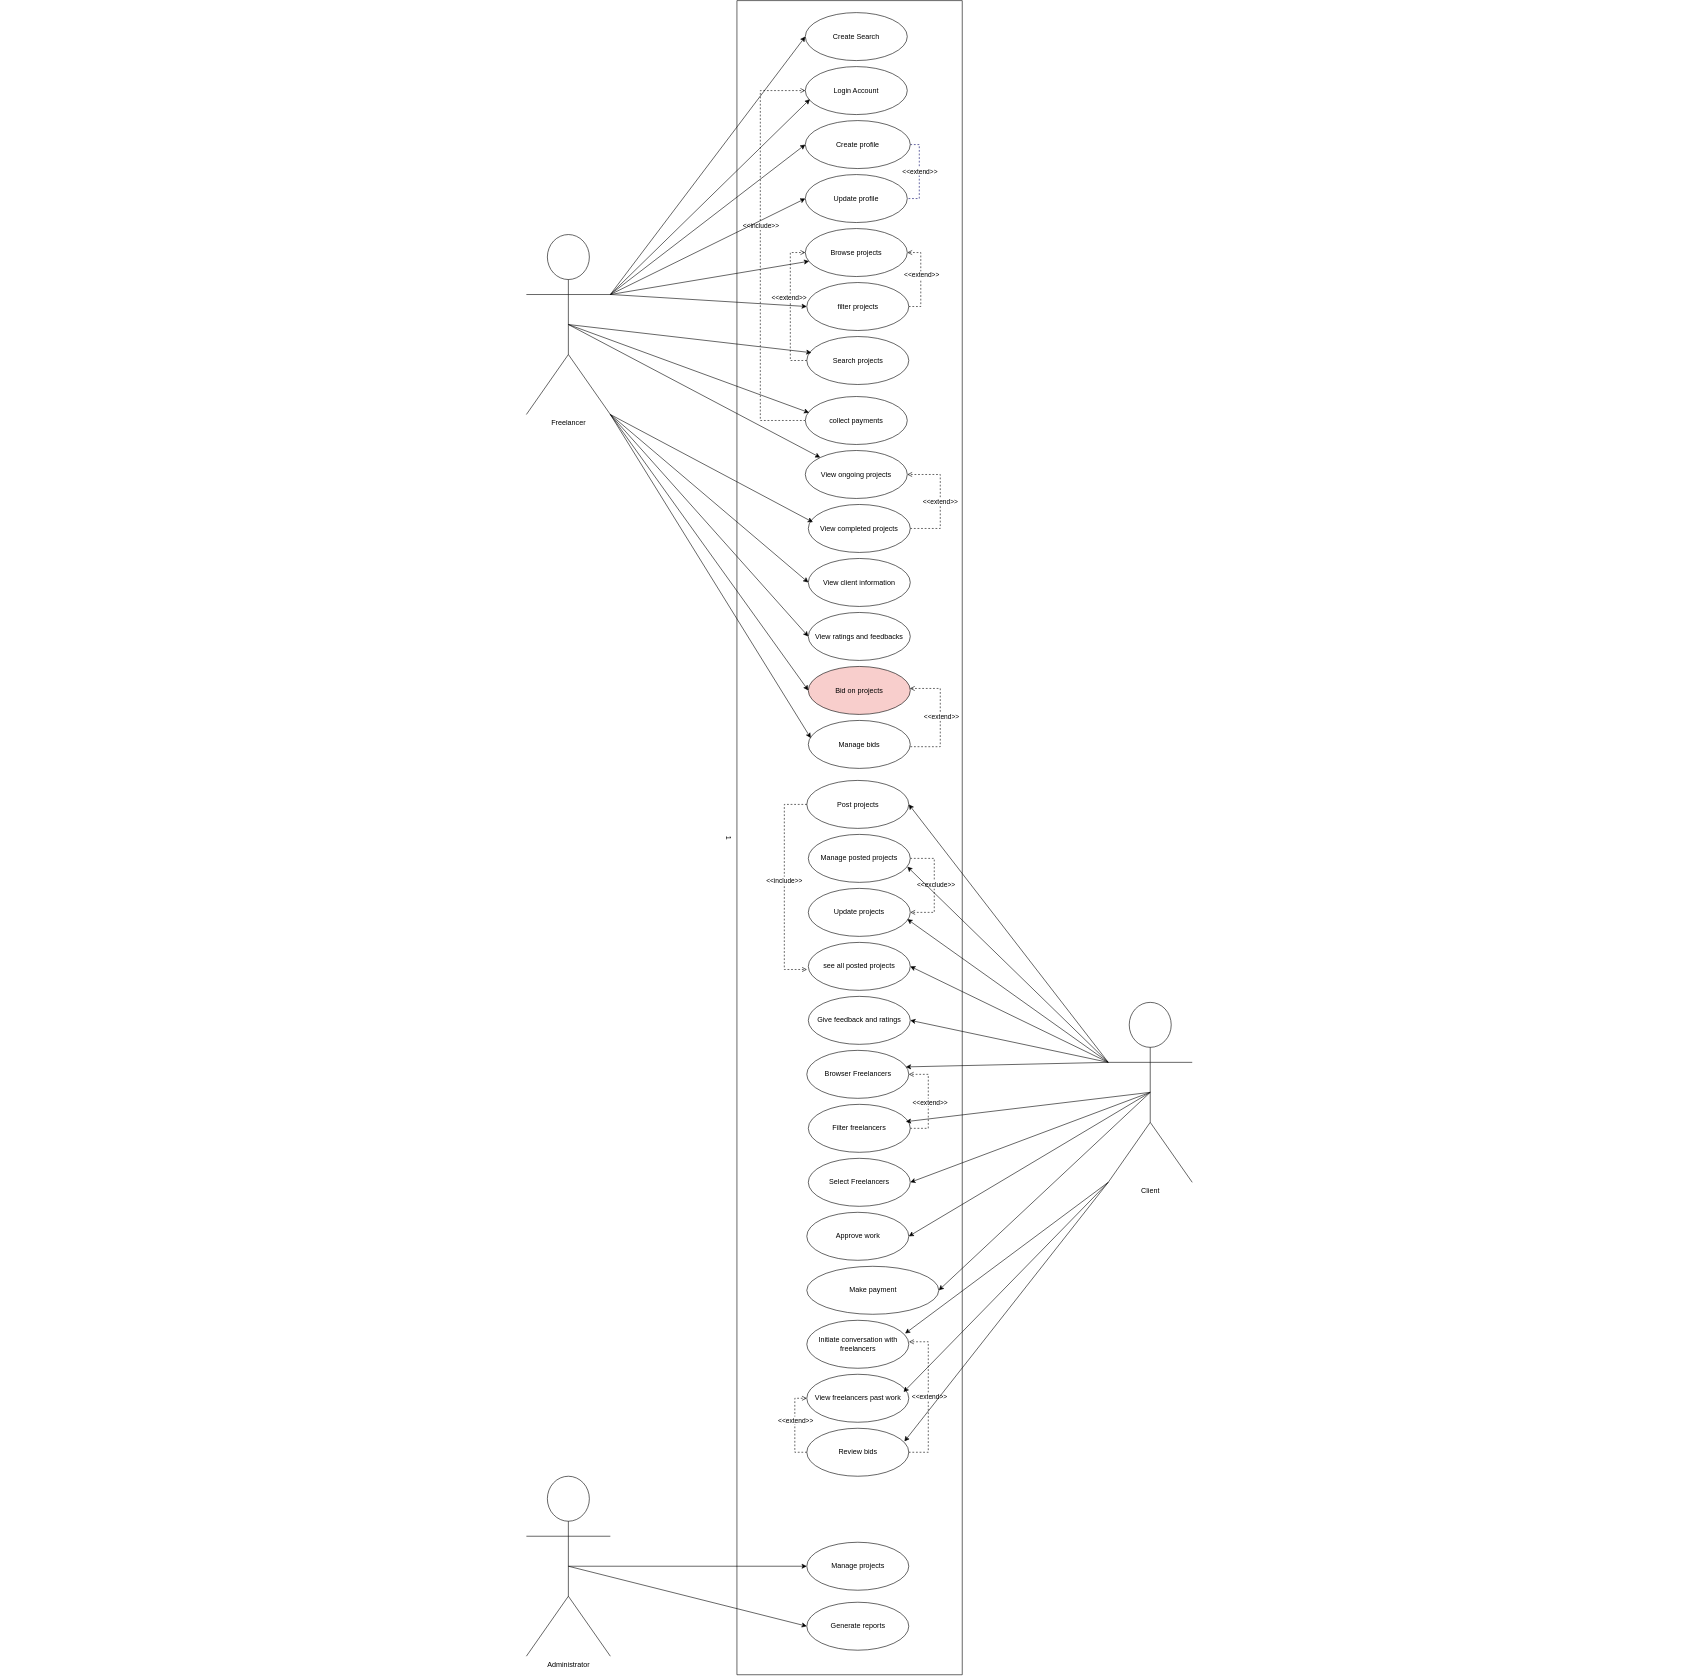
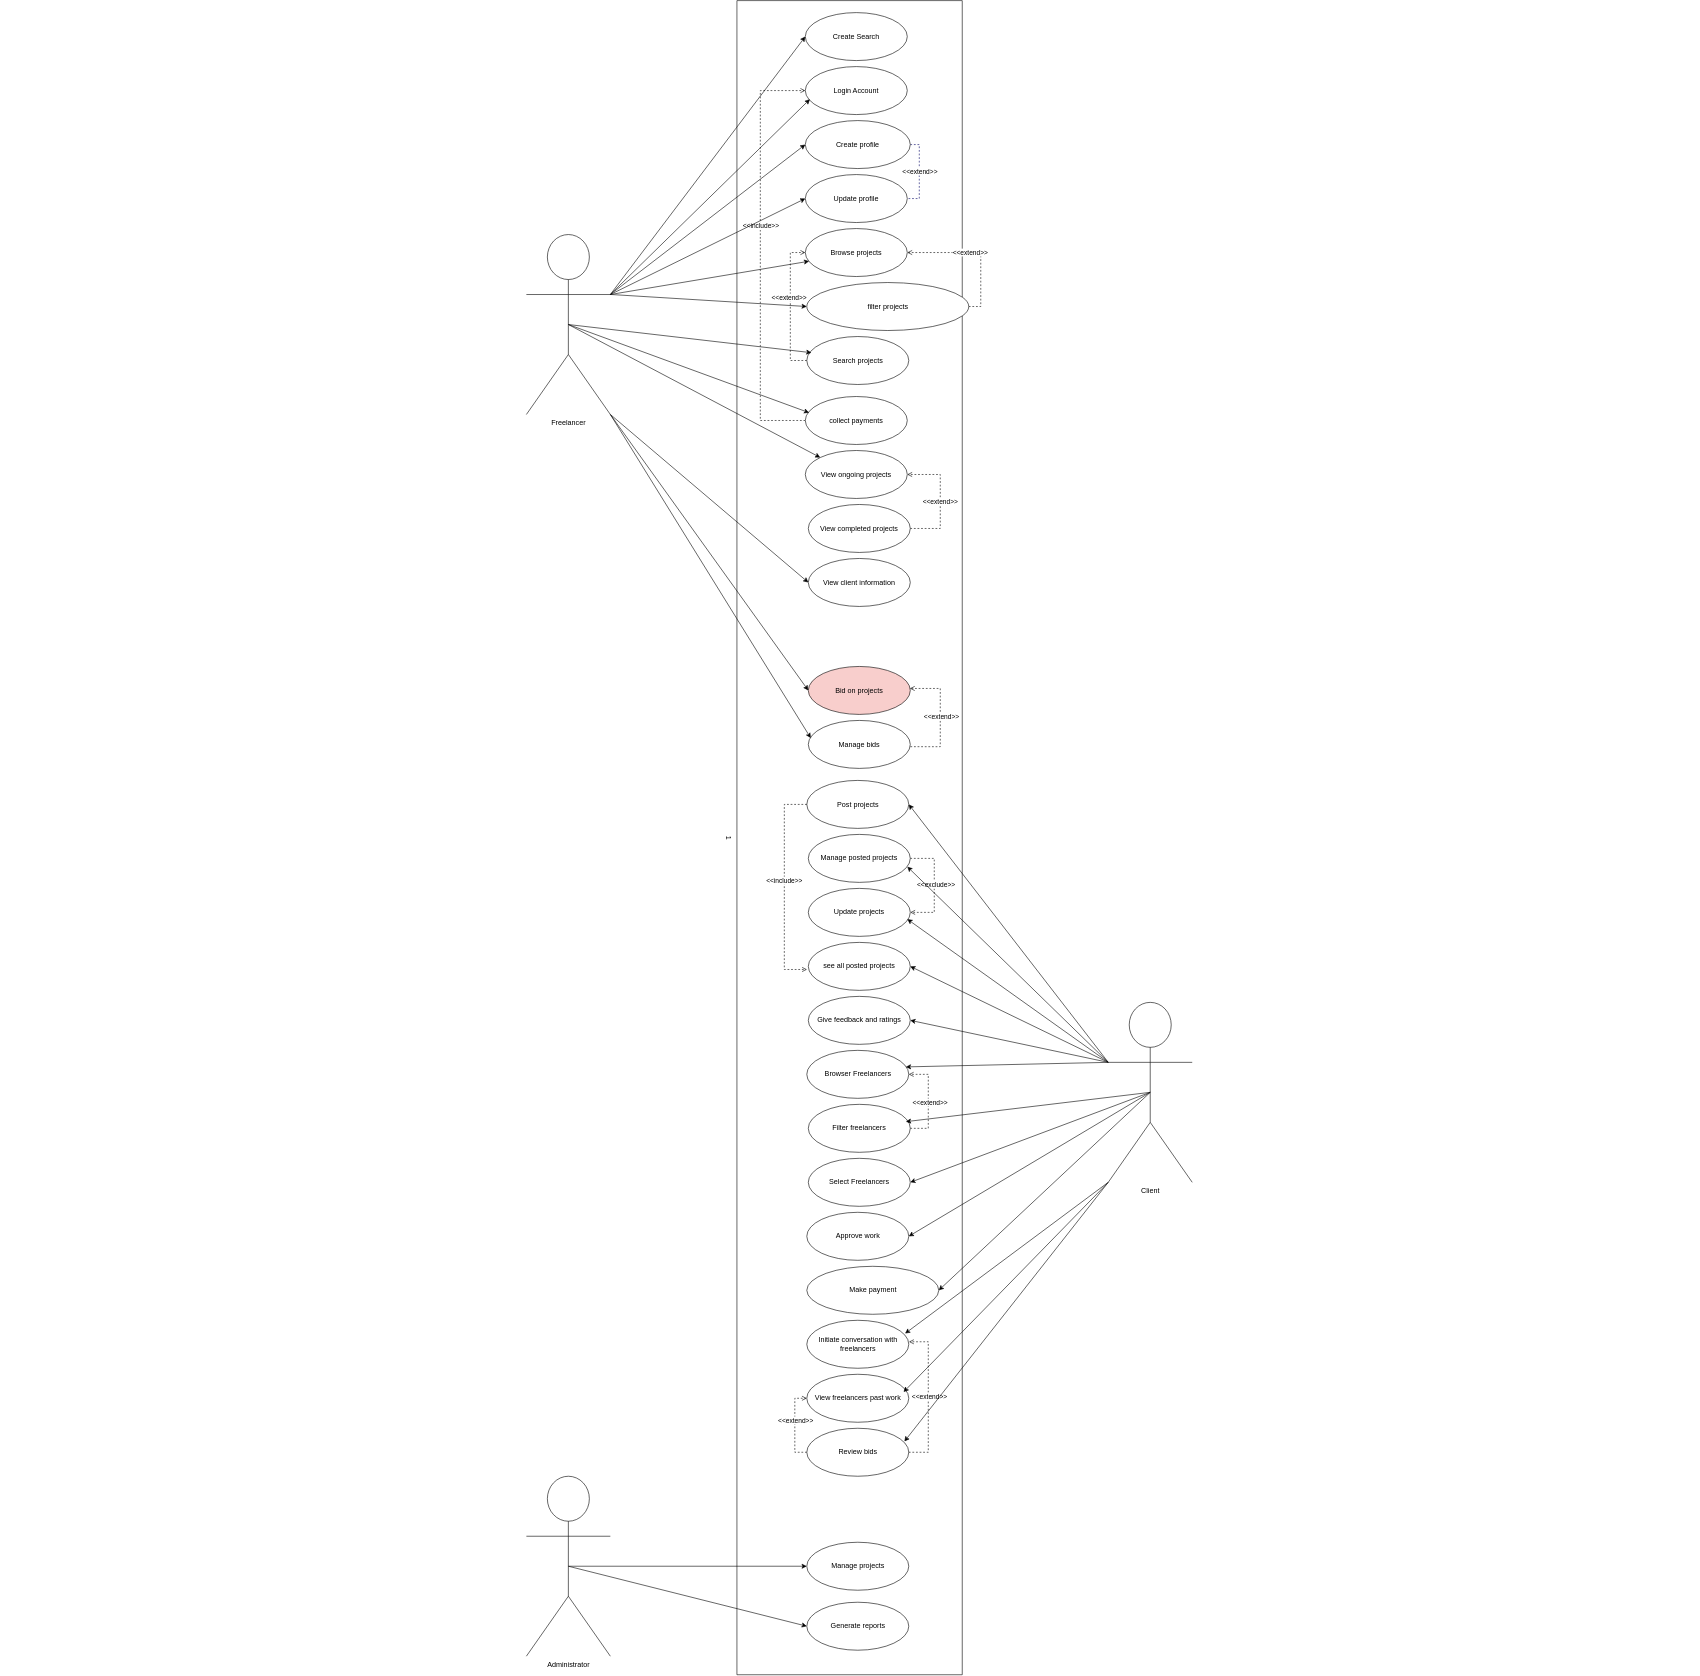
(858, 306) -> (888, 306)
(713, 469) -> none
(714, 530) -> none
(860, 636) -> none
